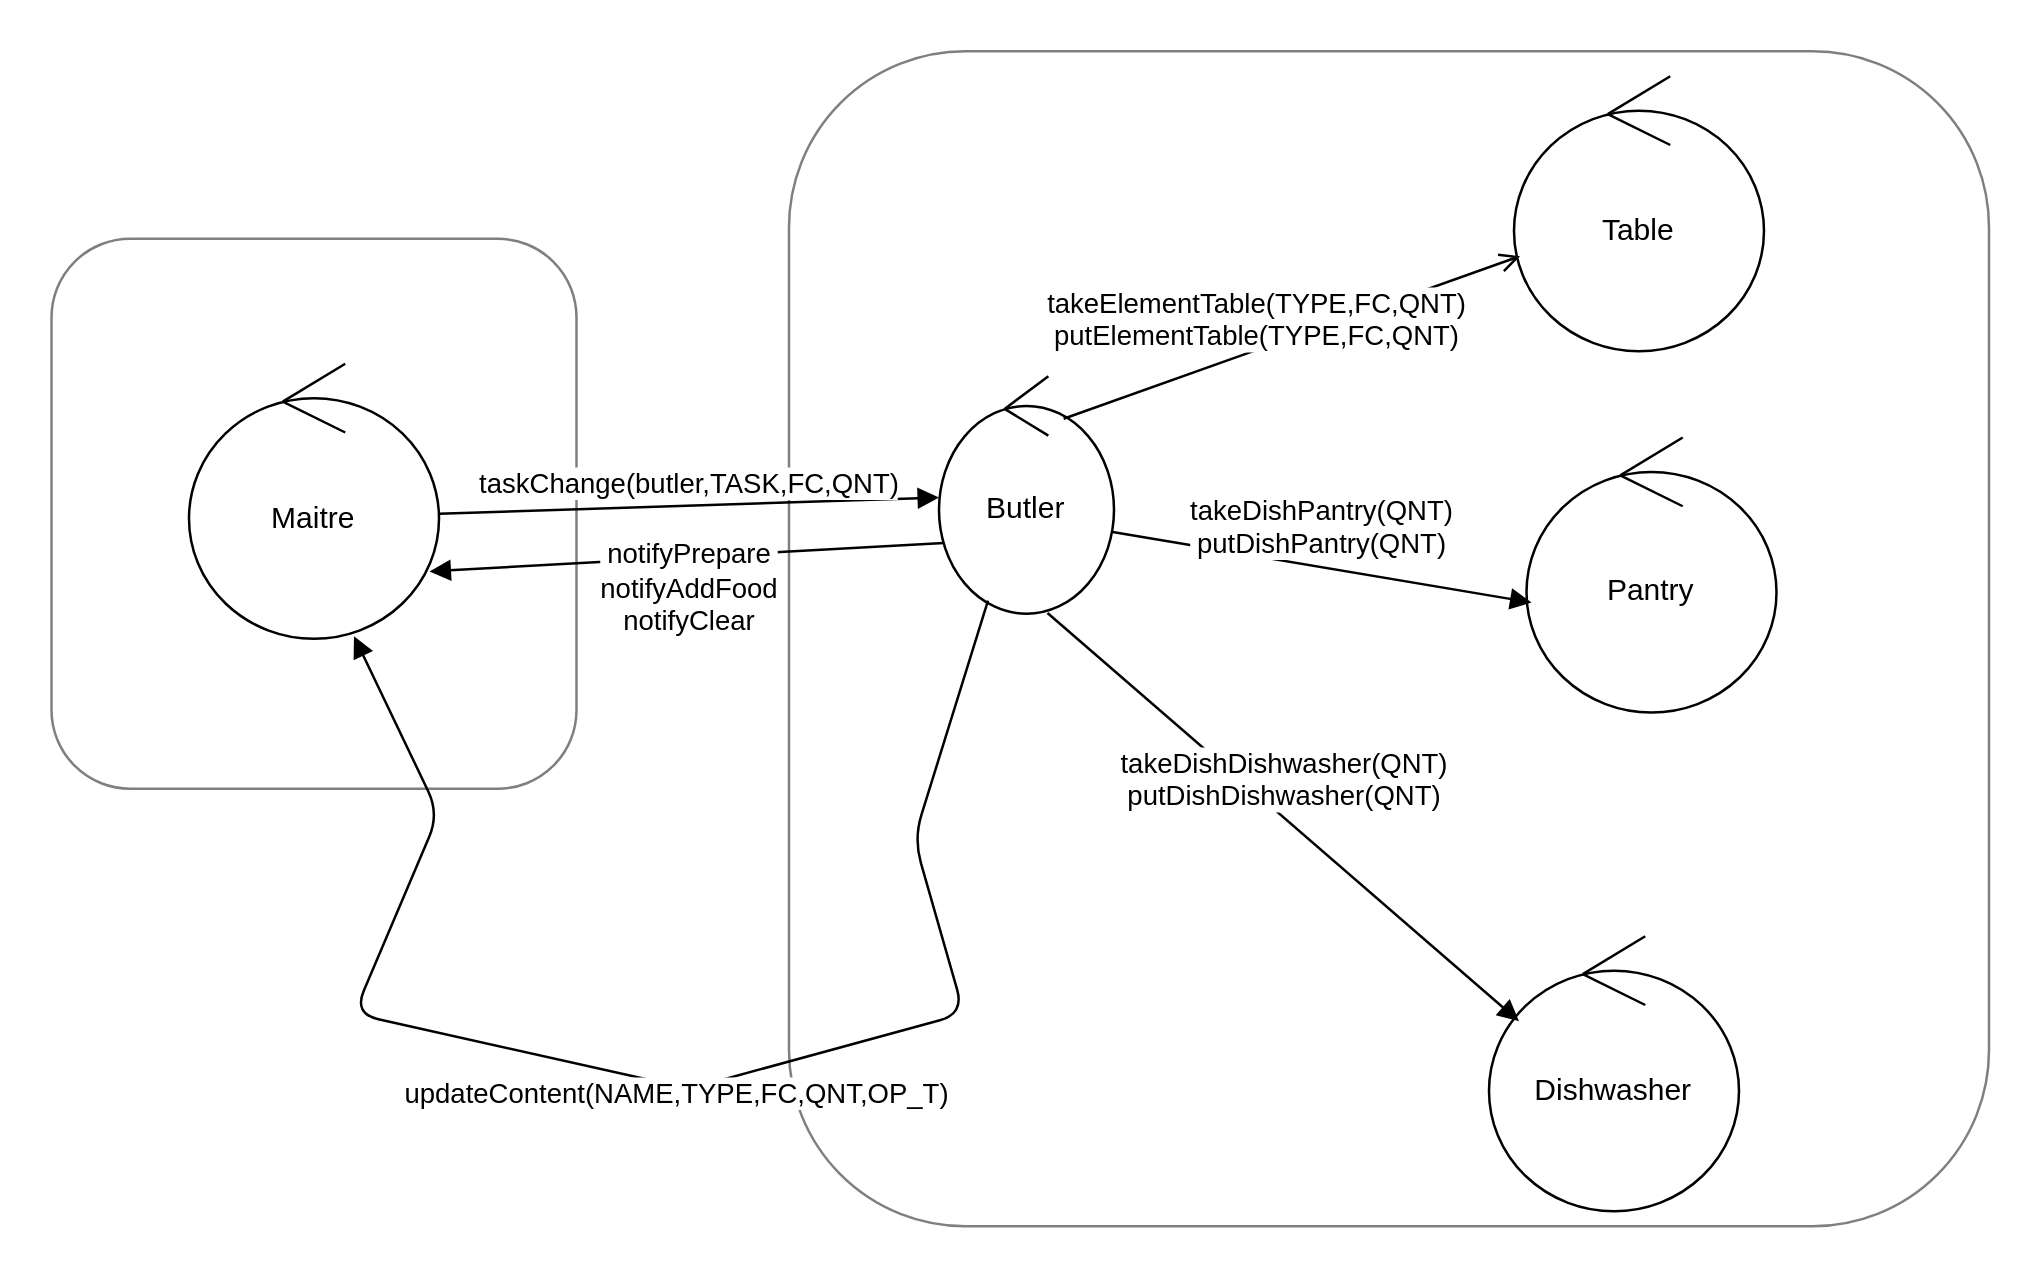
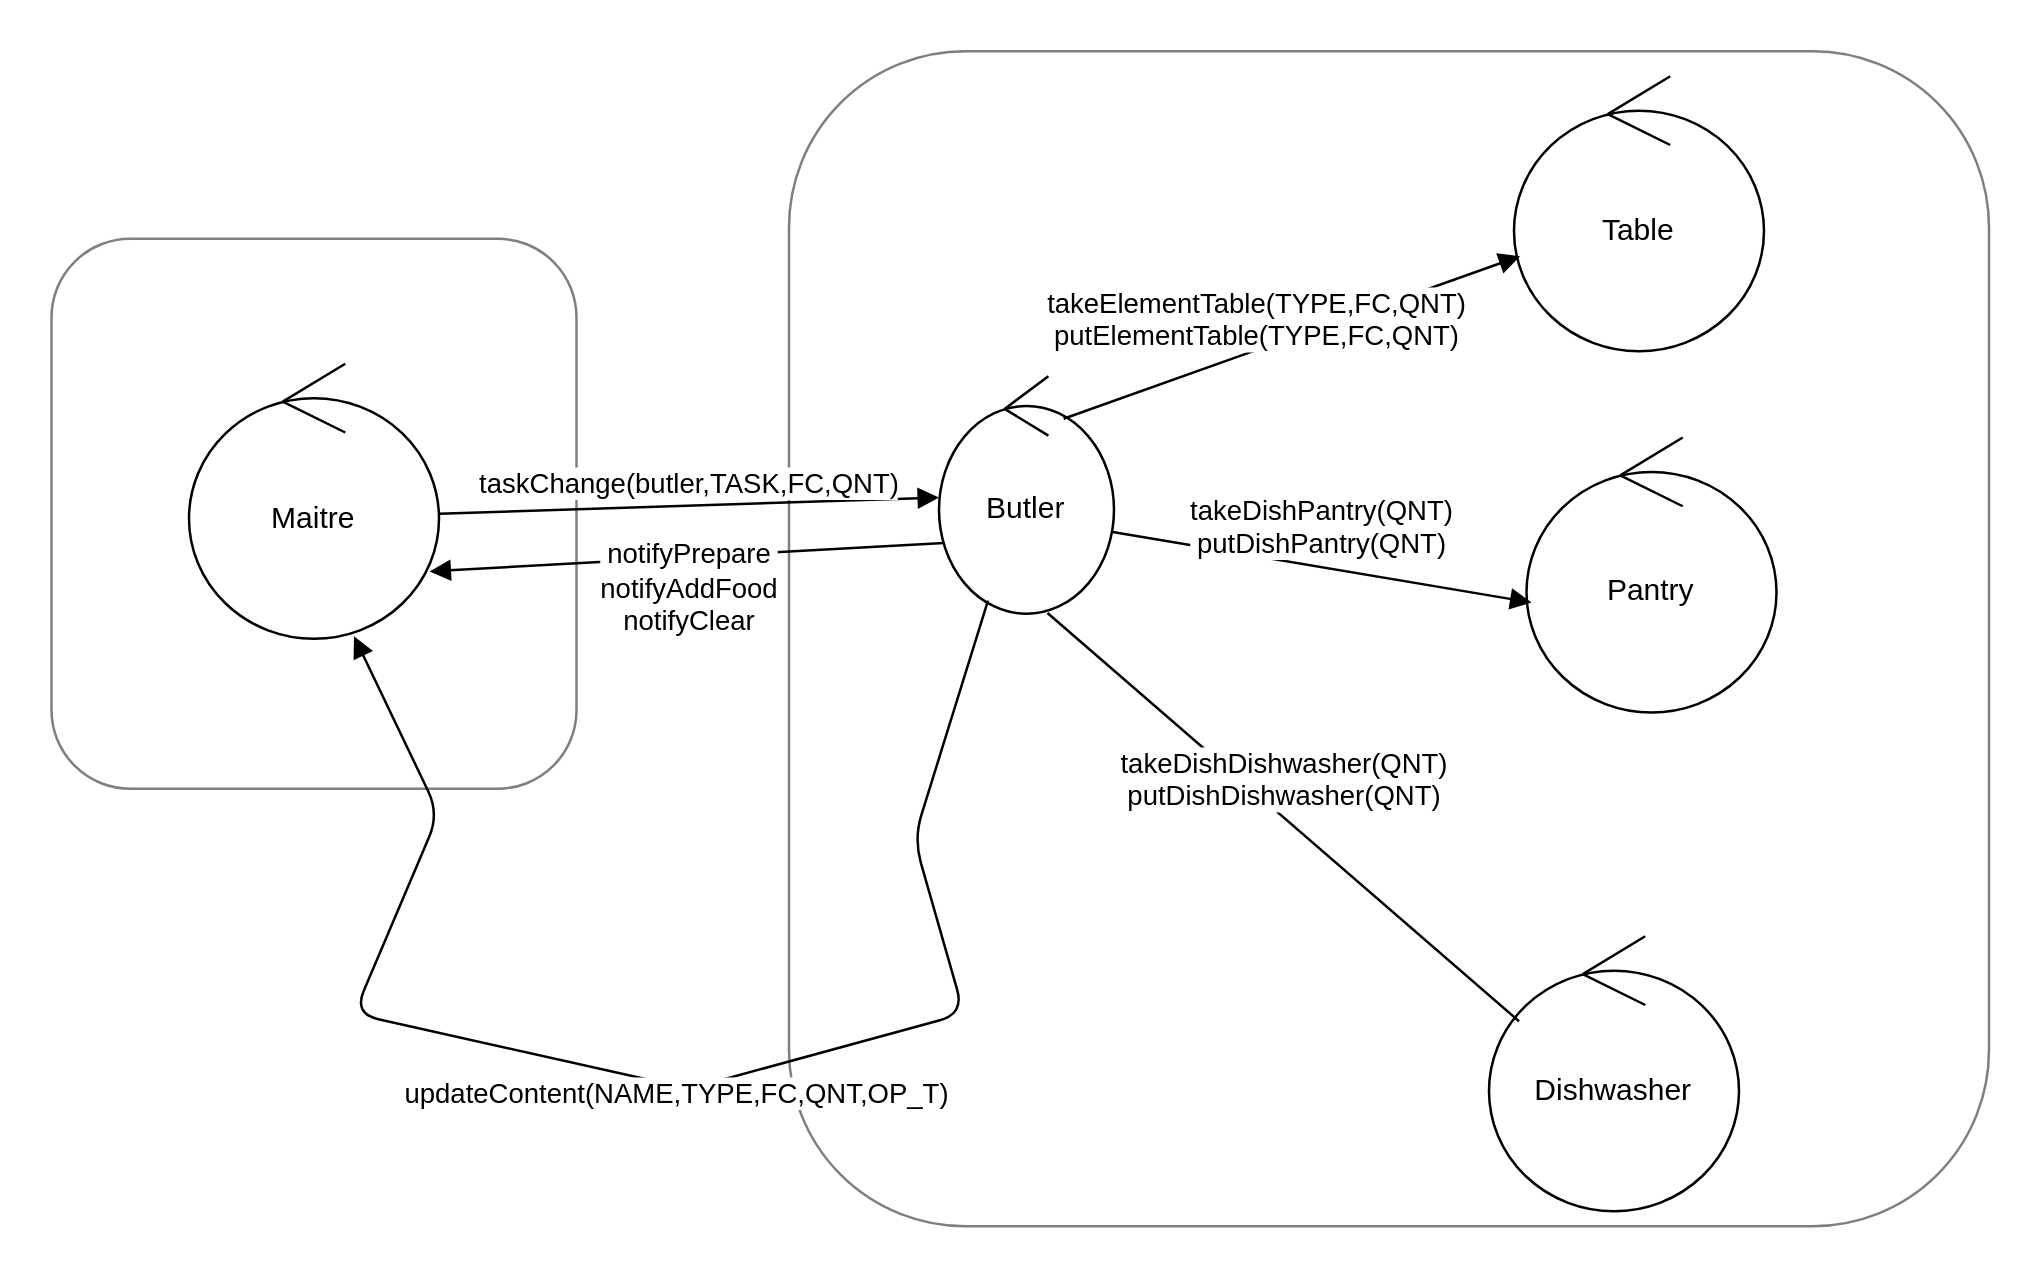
(1505, 261) -> (1500, 263)
(1502, 1007) -> (1510, 1013)
